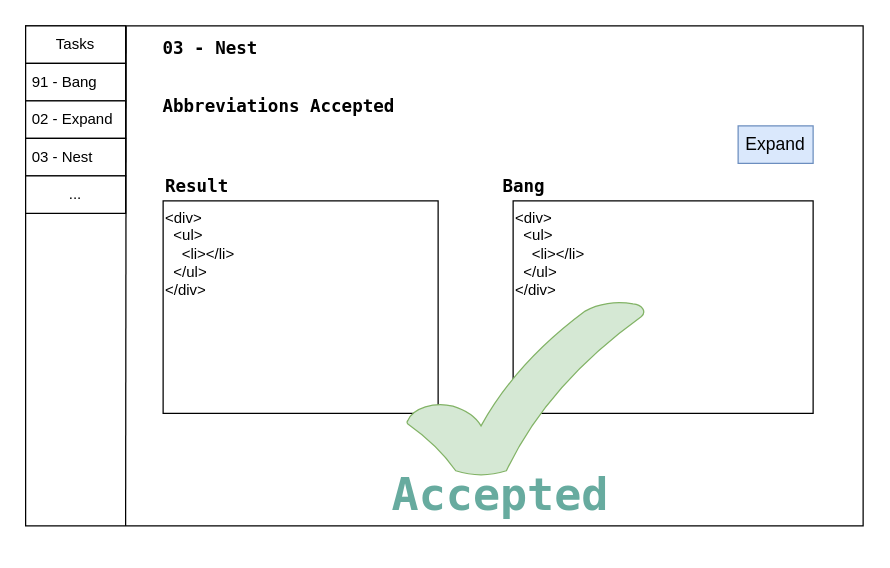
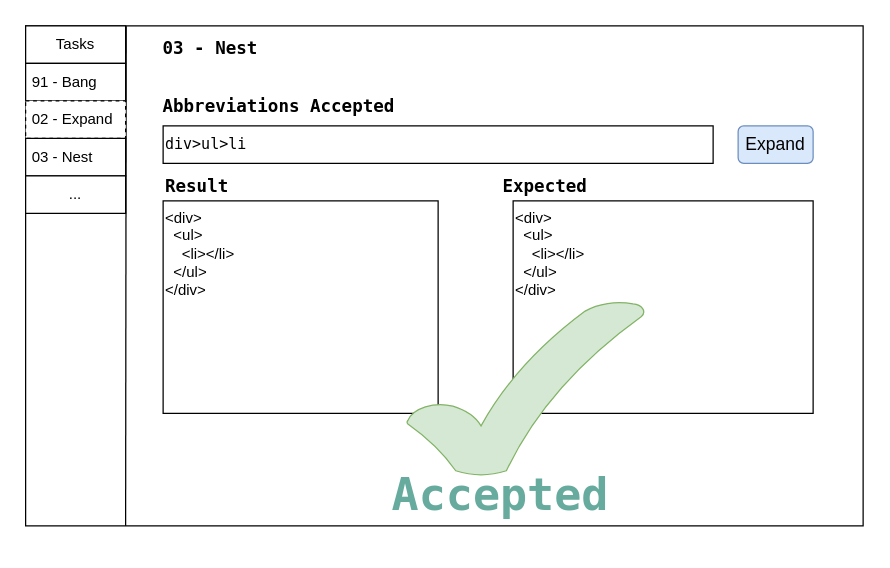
(76, 119) -> (76, 119)
none -> (438, 144)
(776, 144) -> (776, 144)
(520, 182) -> (537, 182)
